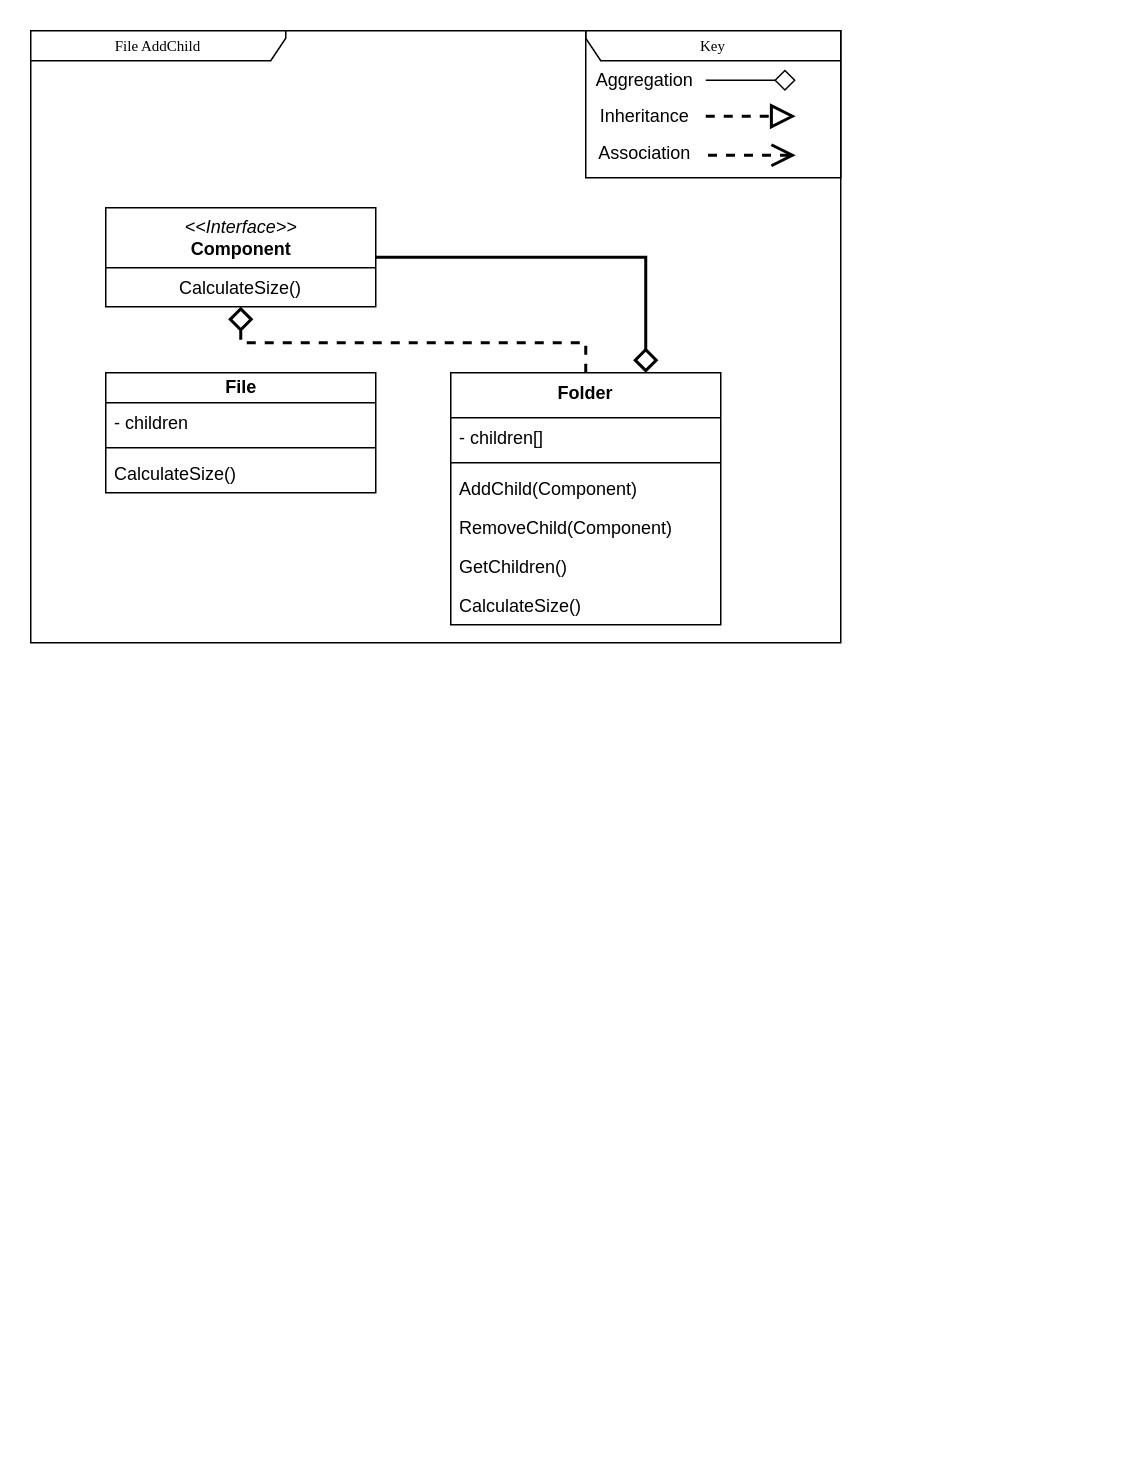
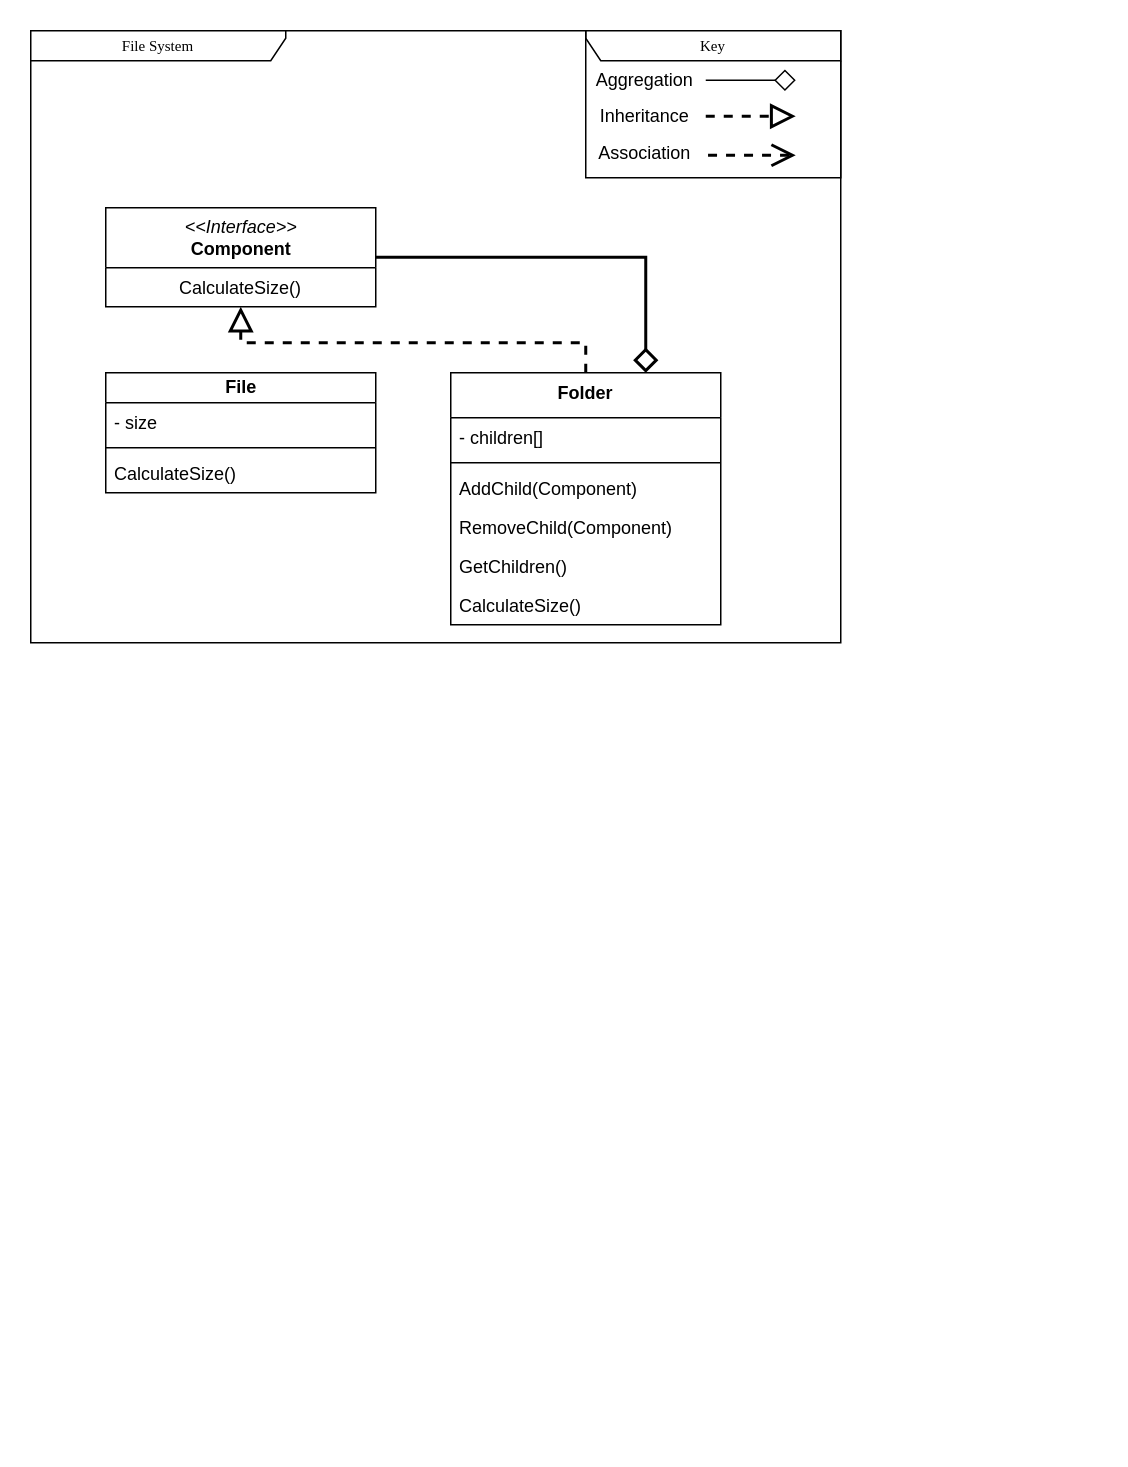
(158, 46) -> (158, 46)
(241, 332) -> (241, 333)
(158, 424) -> (140, 424)
